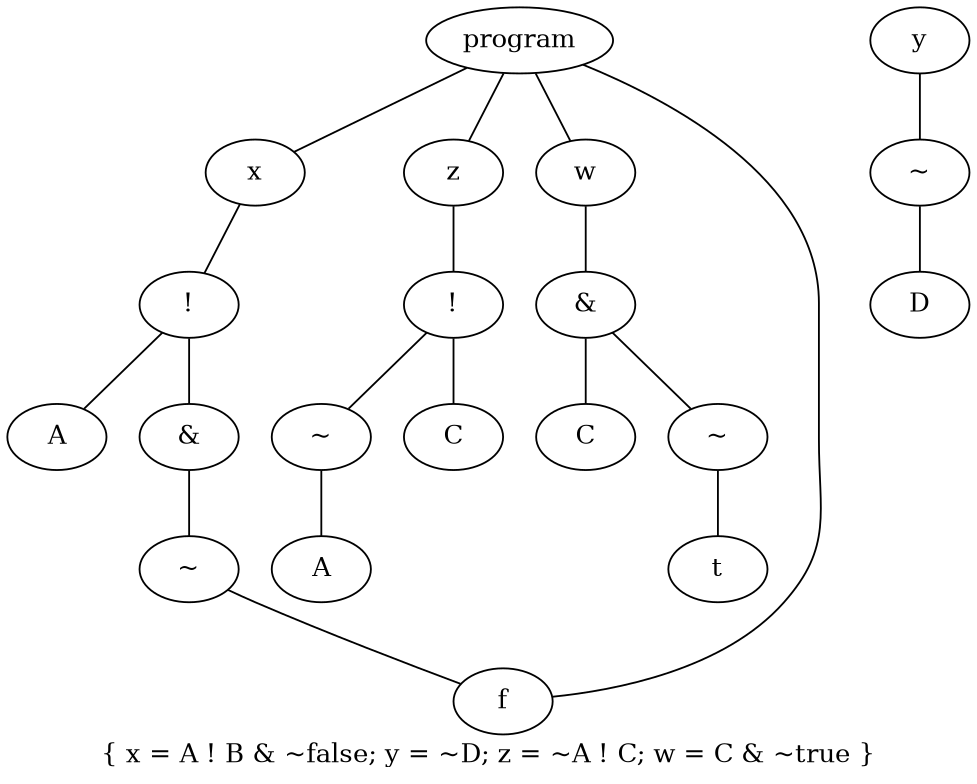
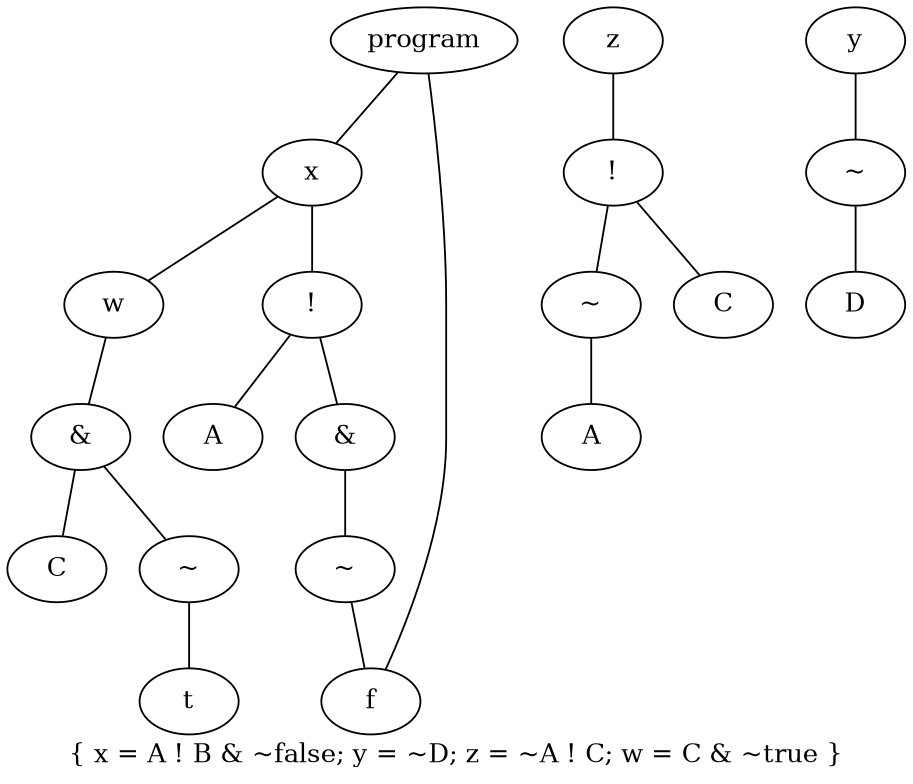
(486, 107) -> none
(553, 107) -> (213, 239)
